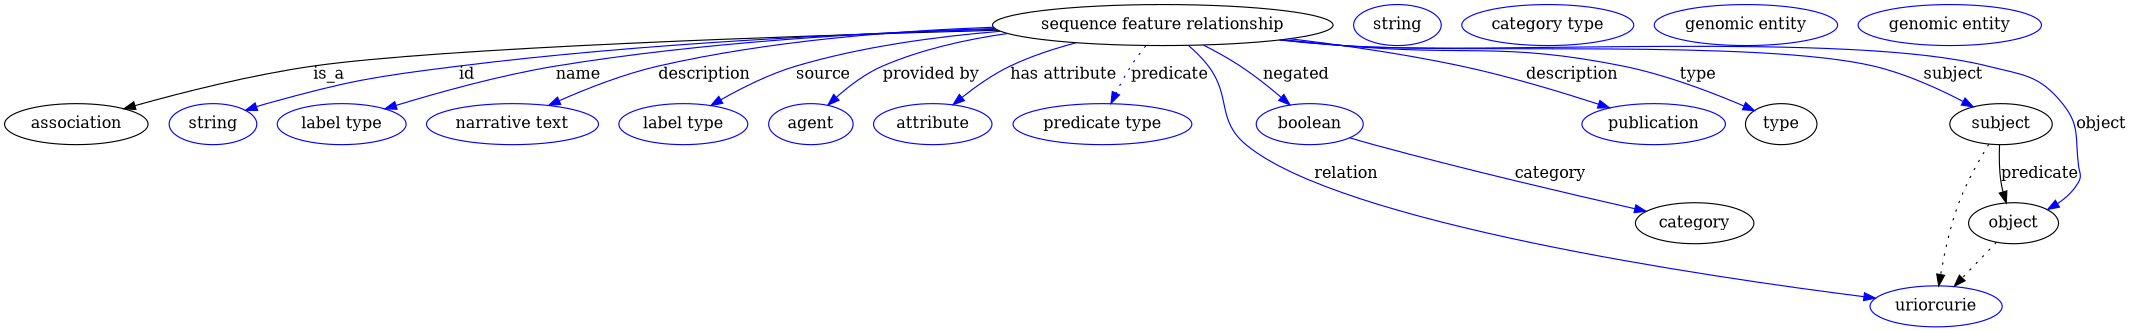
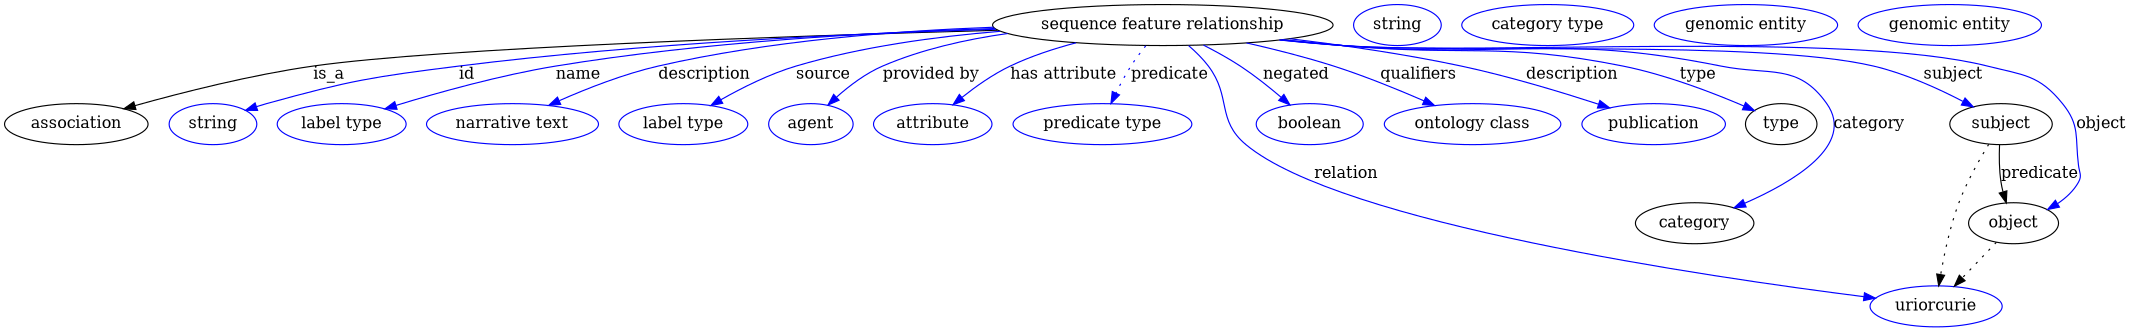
none -> (1473, 124)
(1492, 175) -> (1668, 57)
